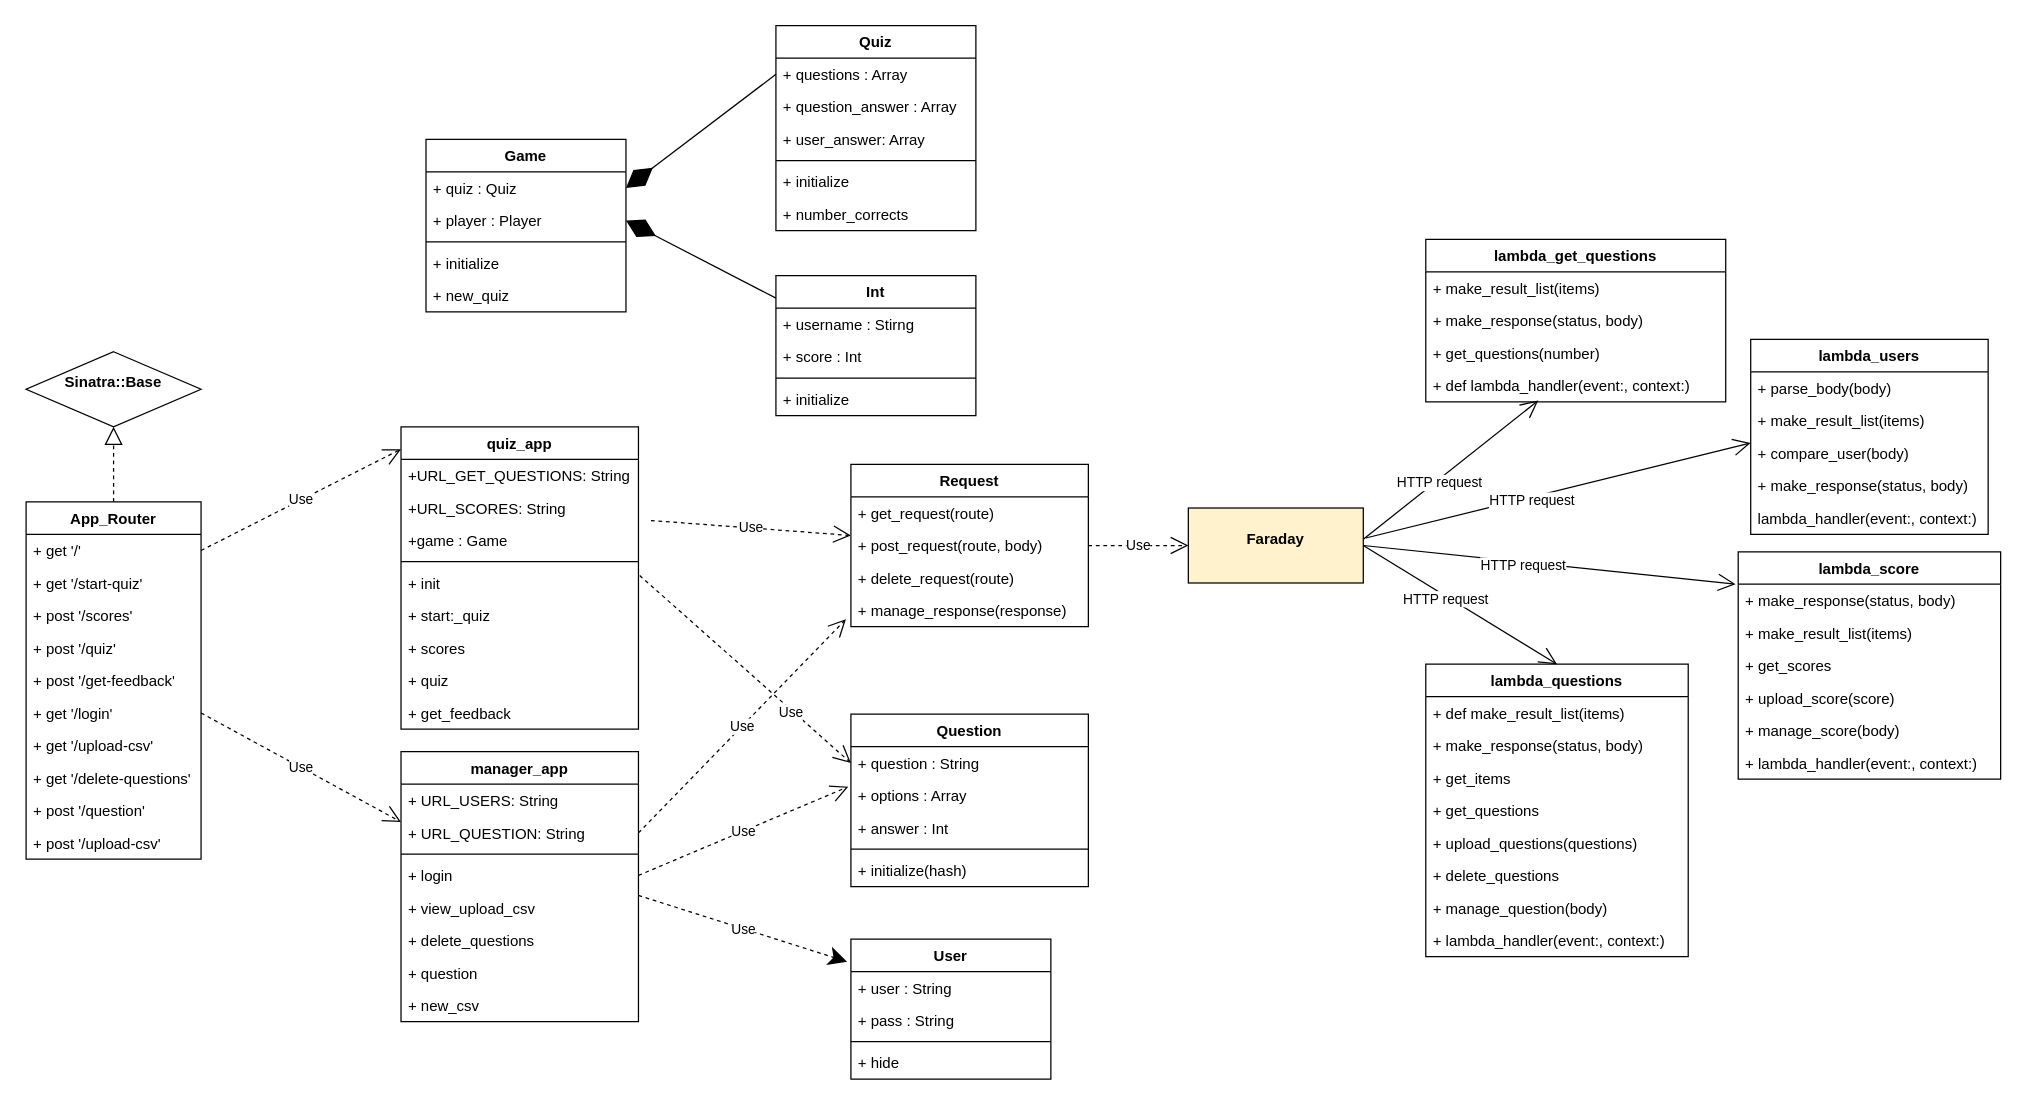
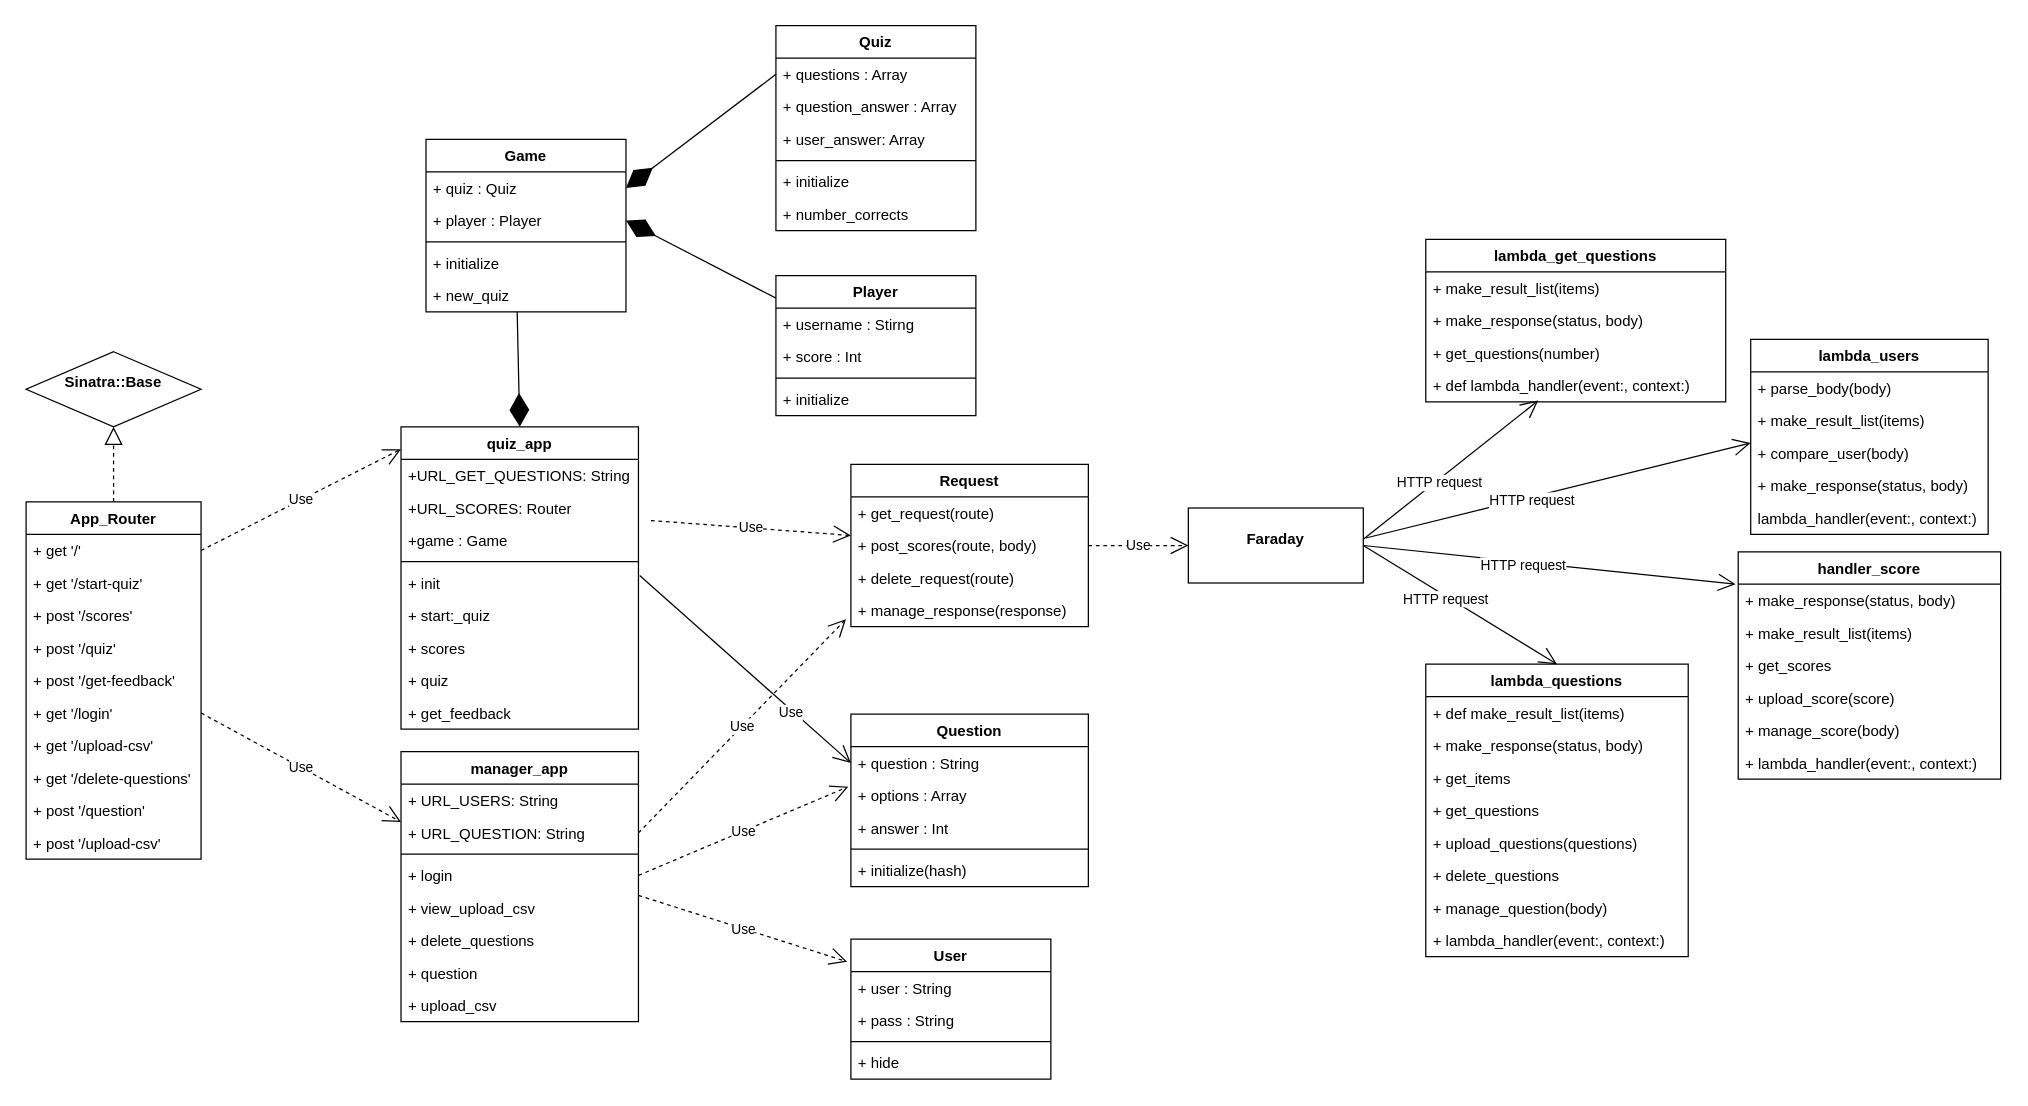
(875, 293) -> (875, 293)
none -> (518, 354)
(481, 509) -> (483, 509)
(967, 546) -> (963, 546)
(1276, 546) -> (1276, 546)
(1869, 569) -> (1869, 569)
(713, 641) -> (713, 641)
(832, 957) -> (837, 959)
(445, 1006) -> (456, 1006)
